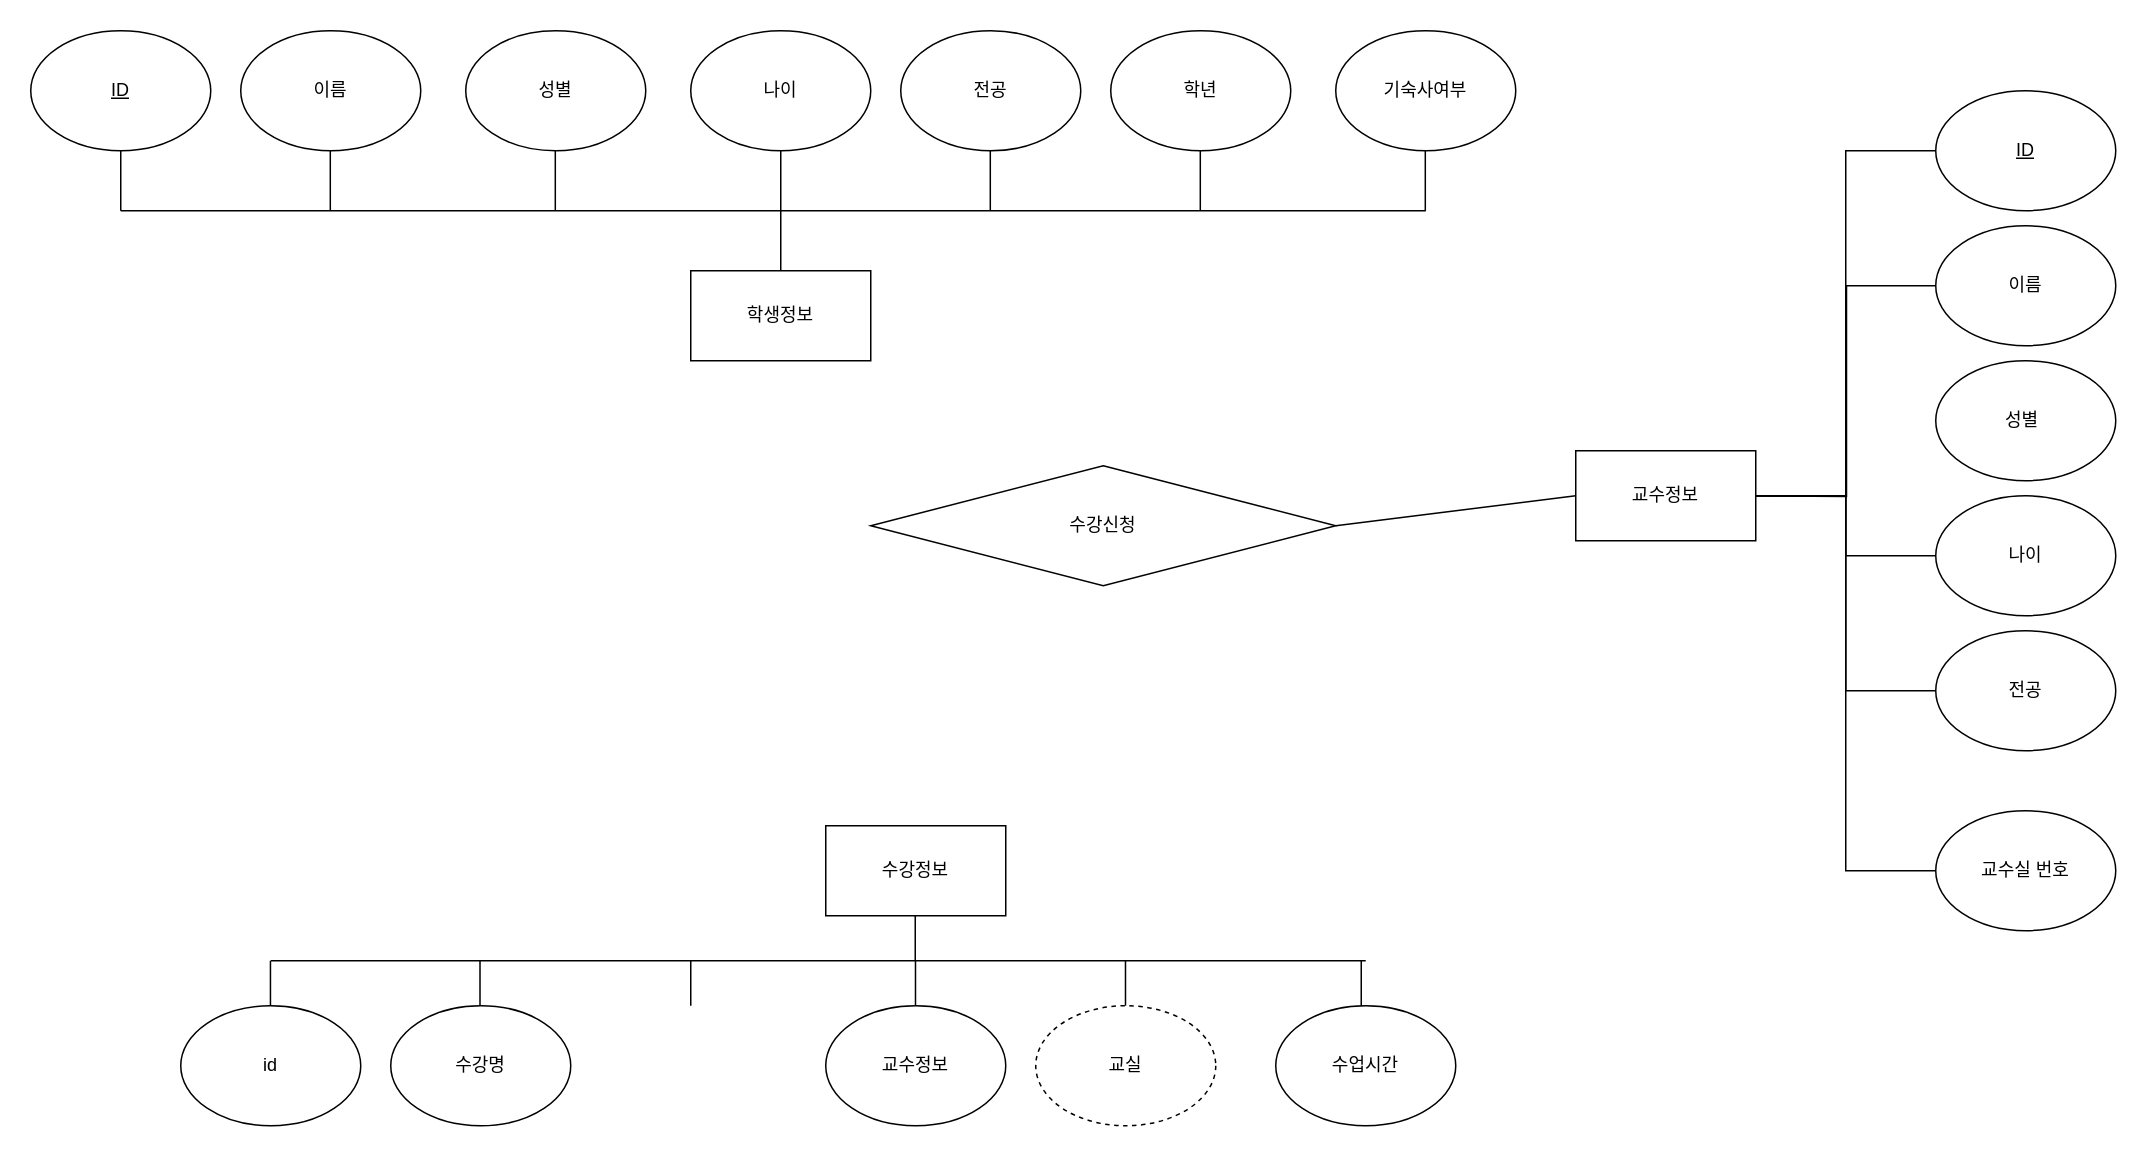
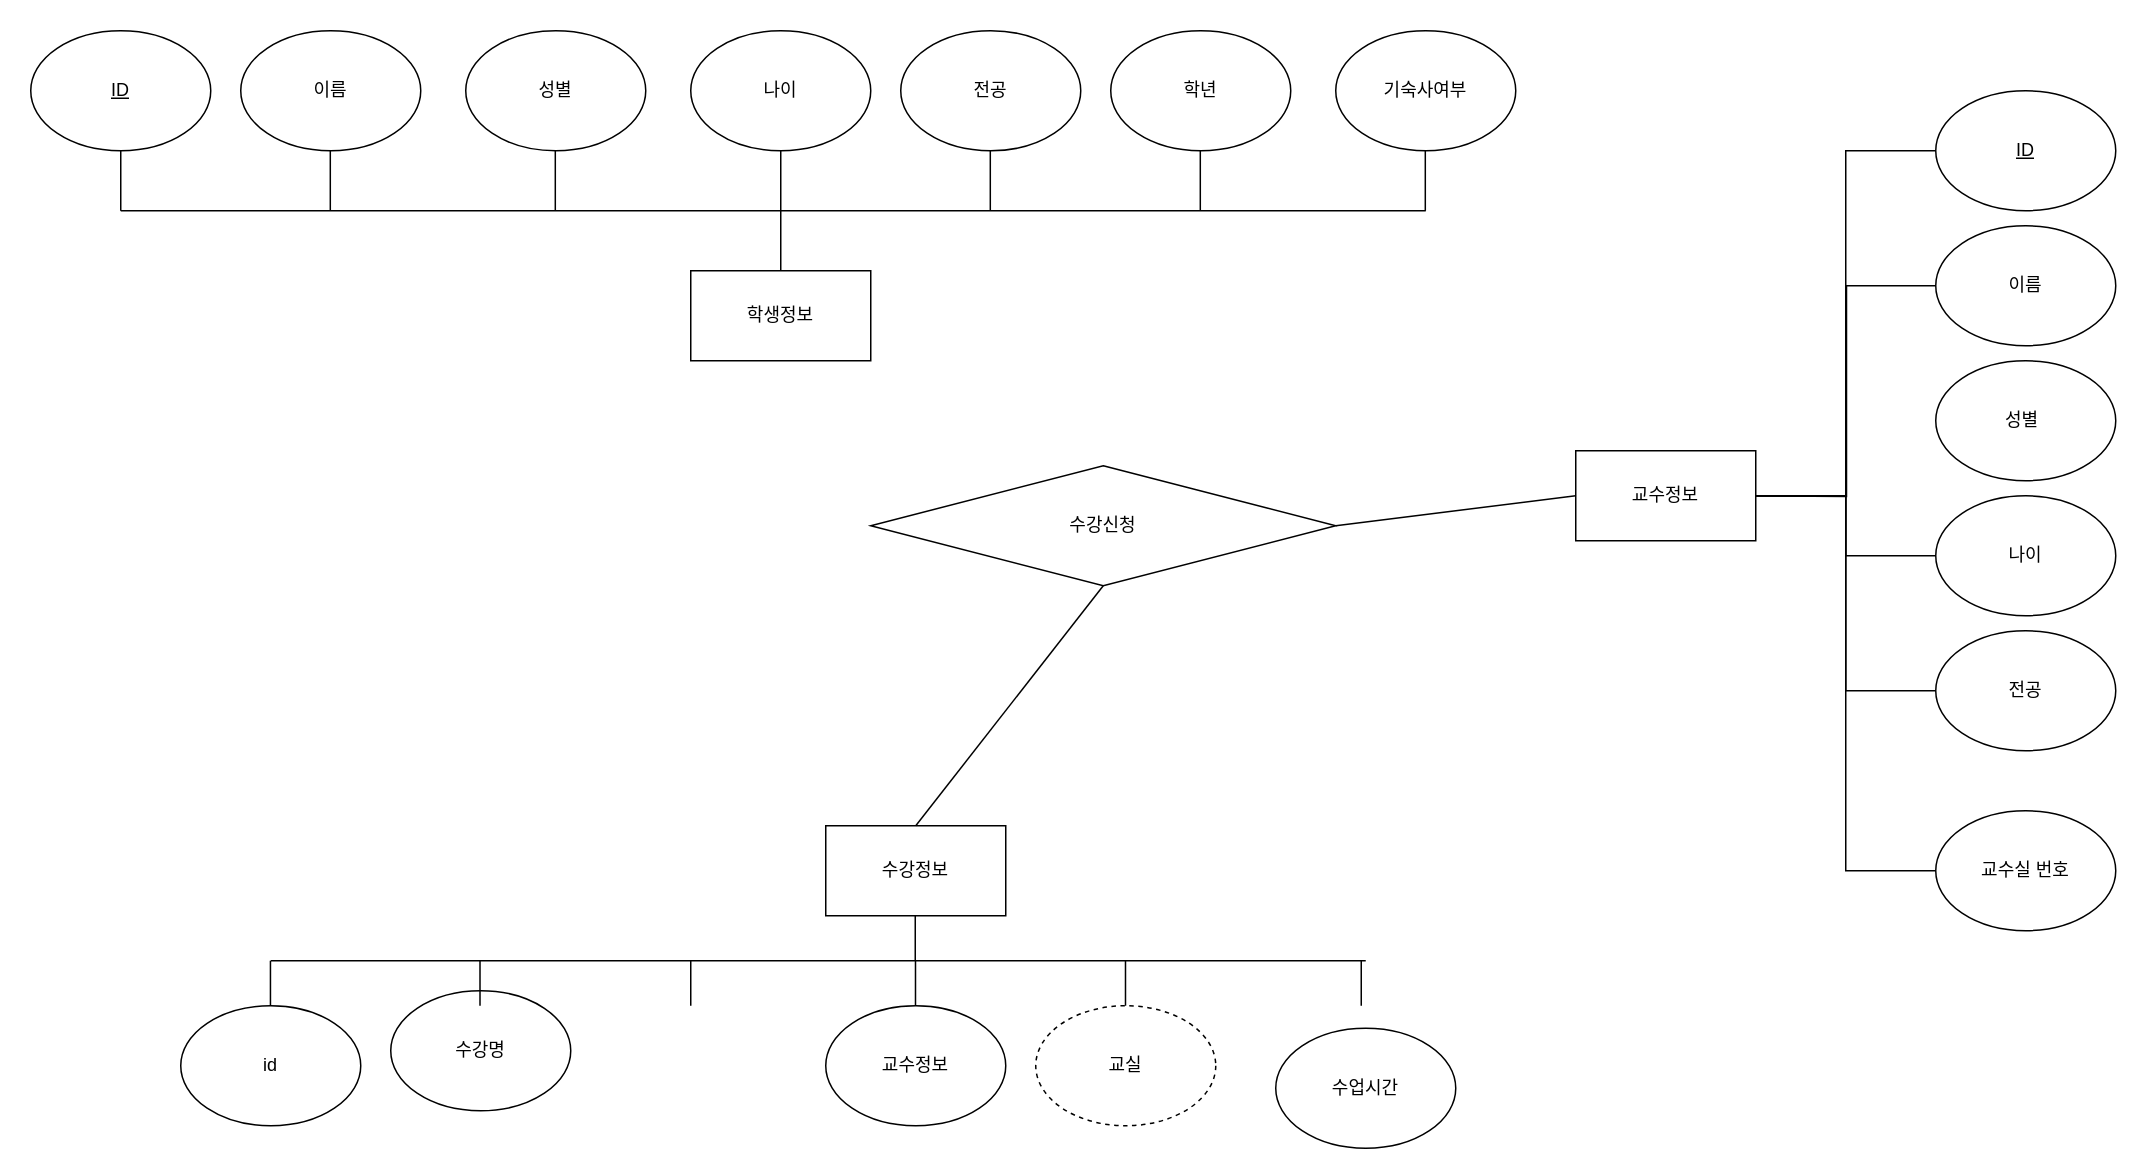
none -> (1010, 706)
(481, 1066) -> (481, 1051)
(1366, 1066) -> (1366, 1088)
